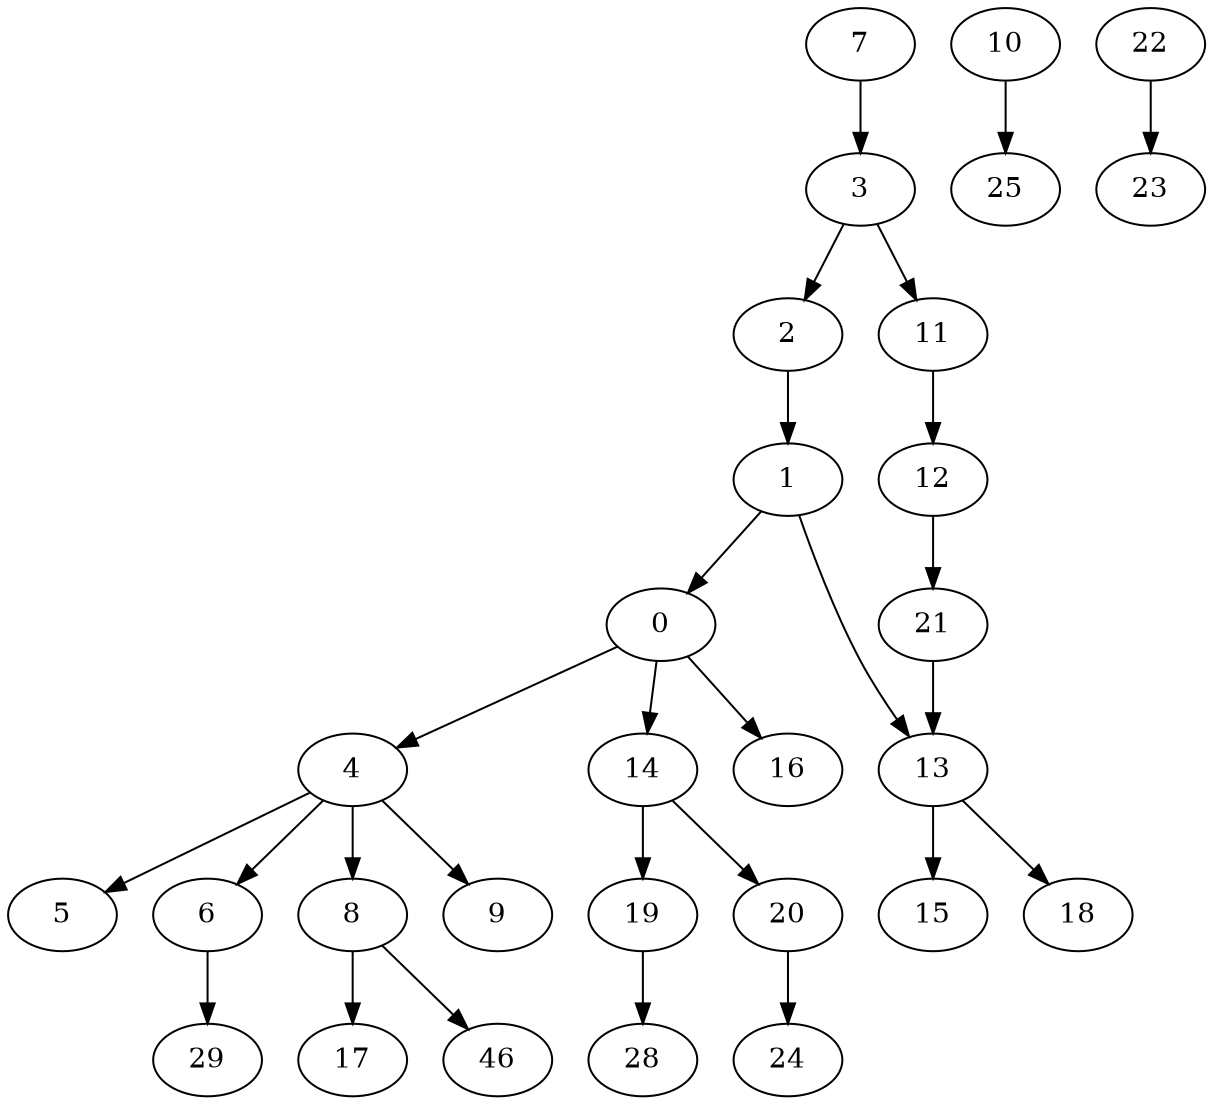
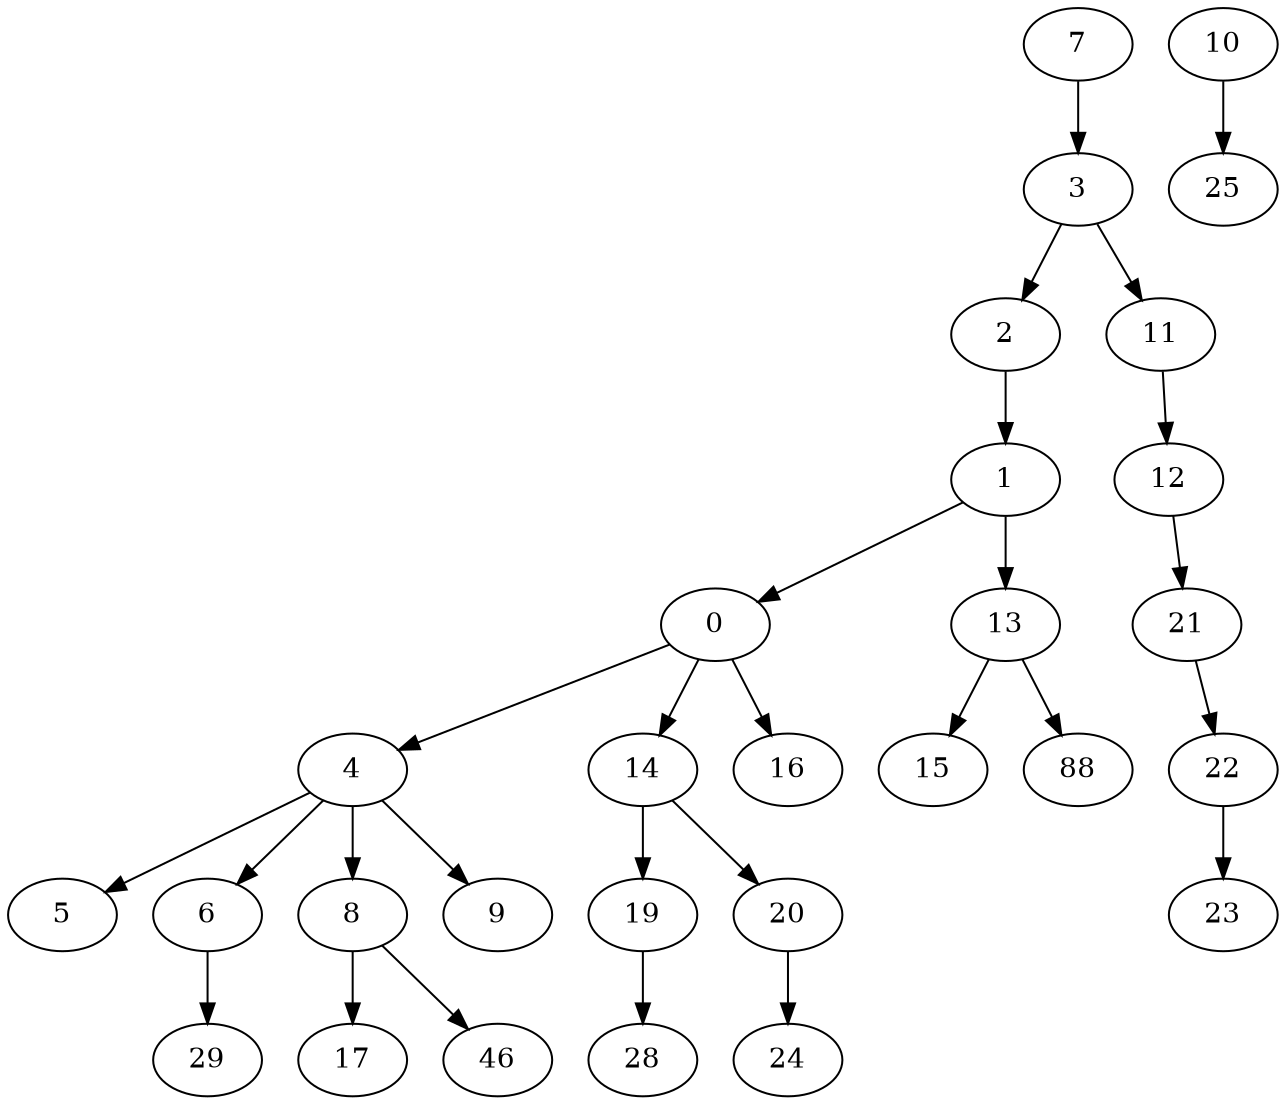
(933, 687) -> (1203, 687)
(1078, 915) -> (1078, 770)
